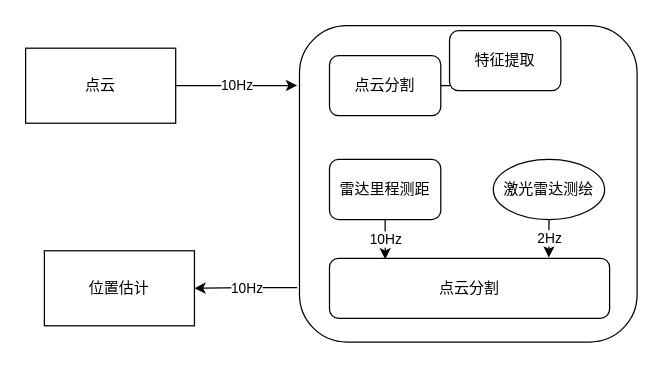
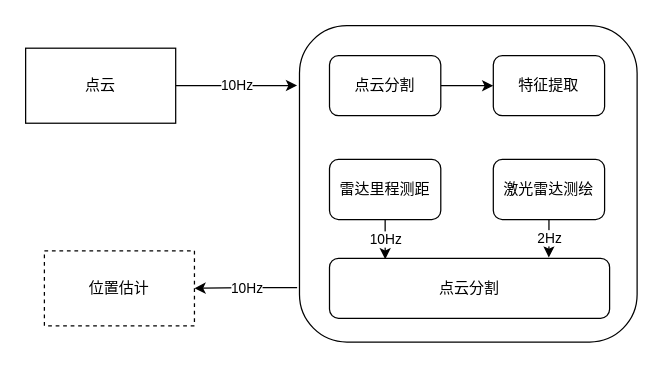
(505, 61) -> (549, 86)
(549, 189) -> (549, 189)
(119, 288) -> (119, 288)
